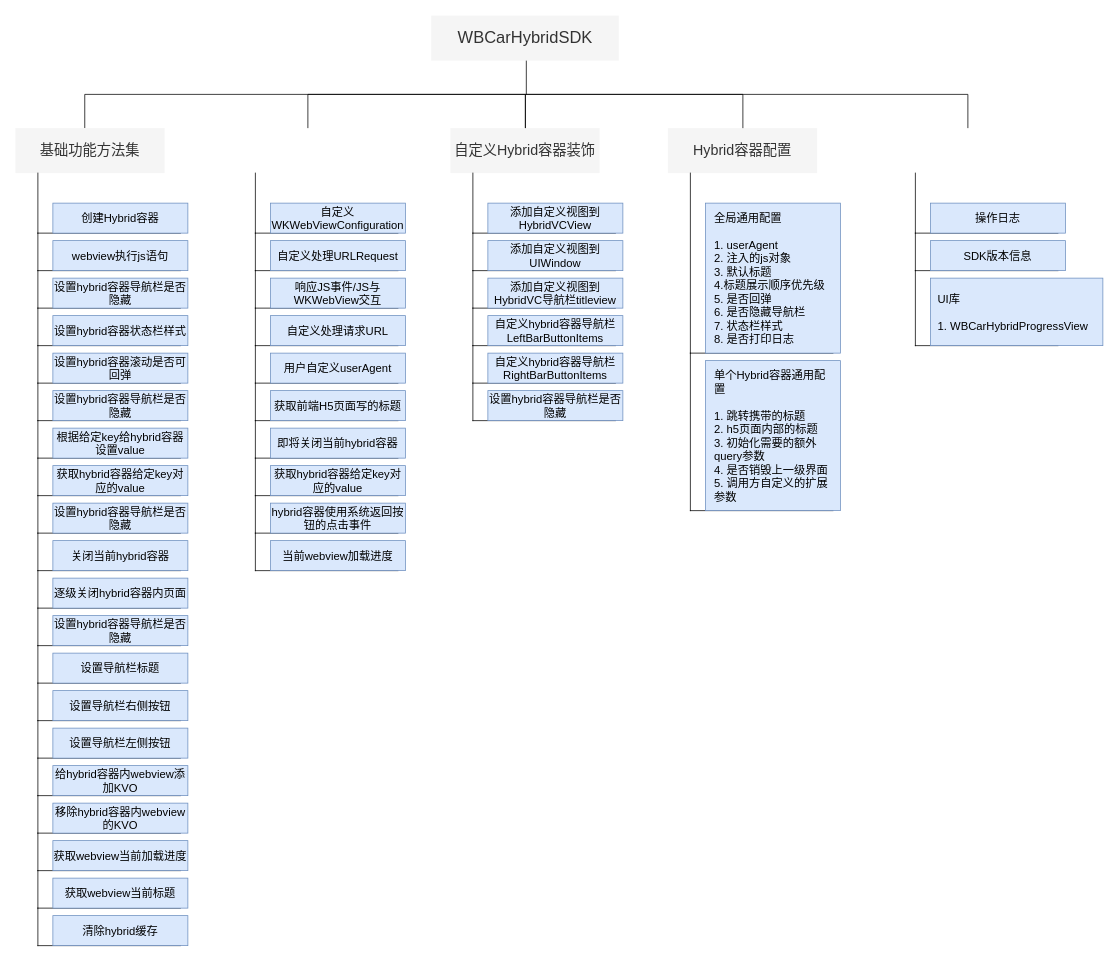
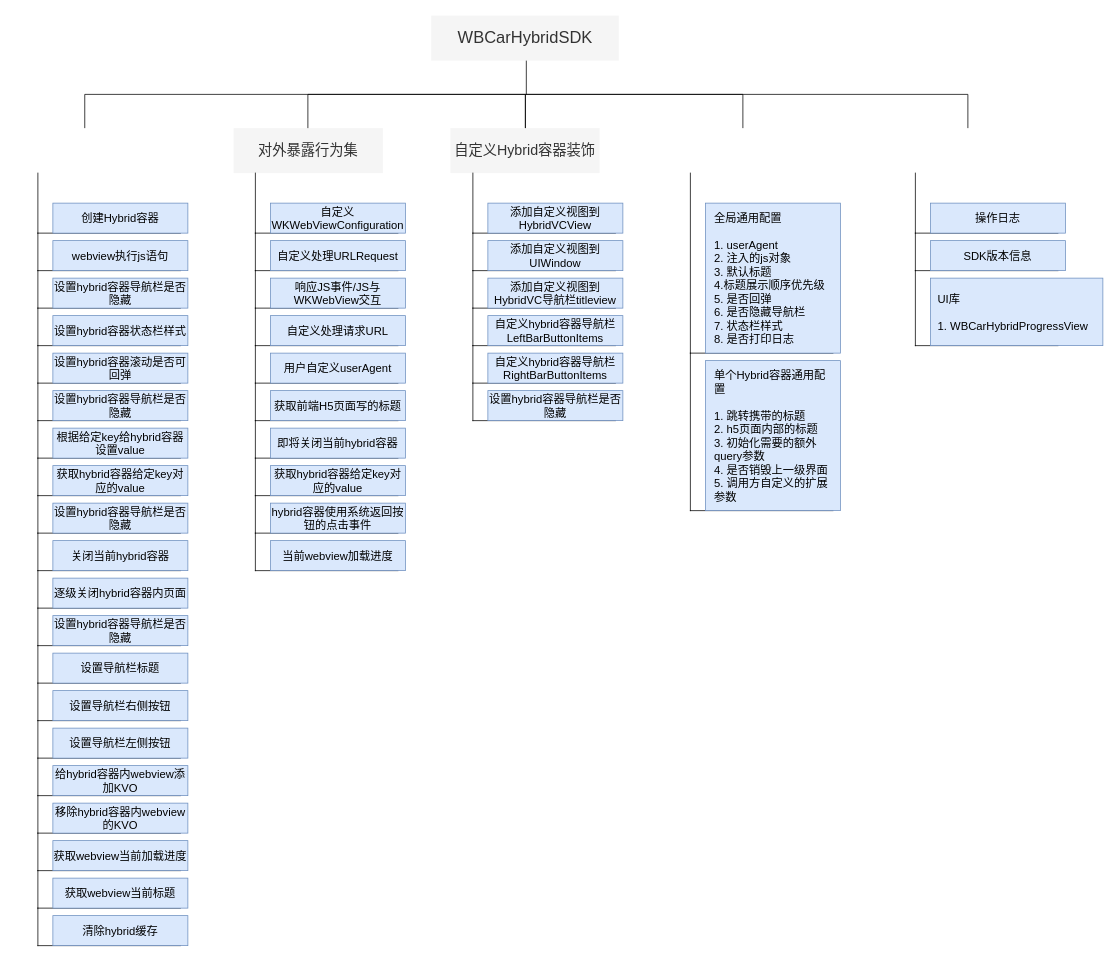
(90, 150) -> none
none -> (308, 150)
(743, 150) -> none
